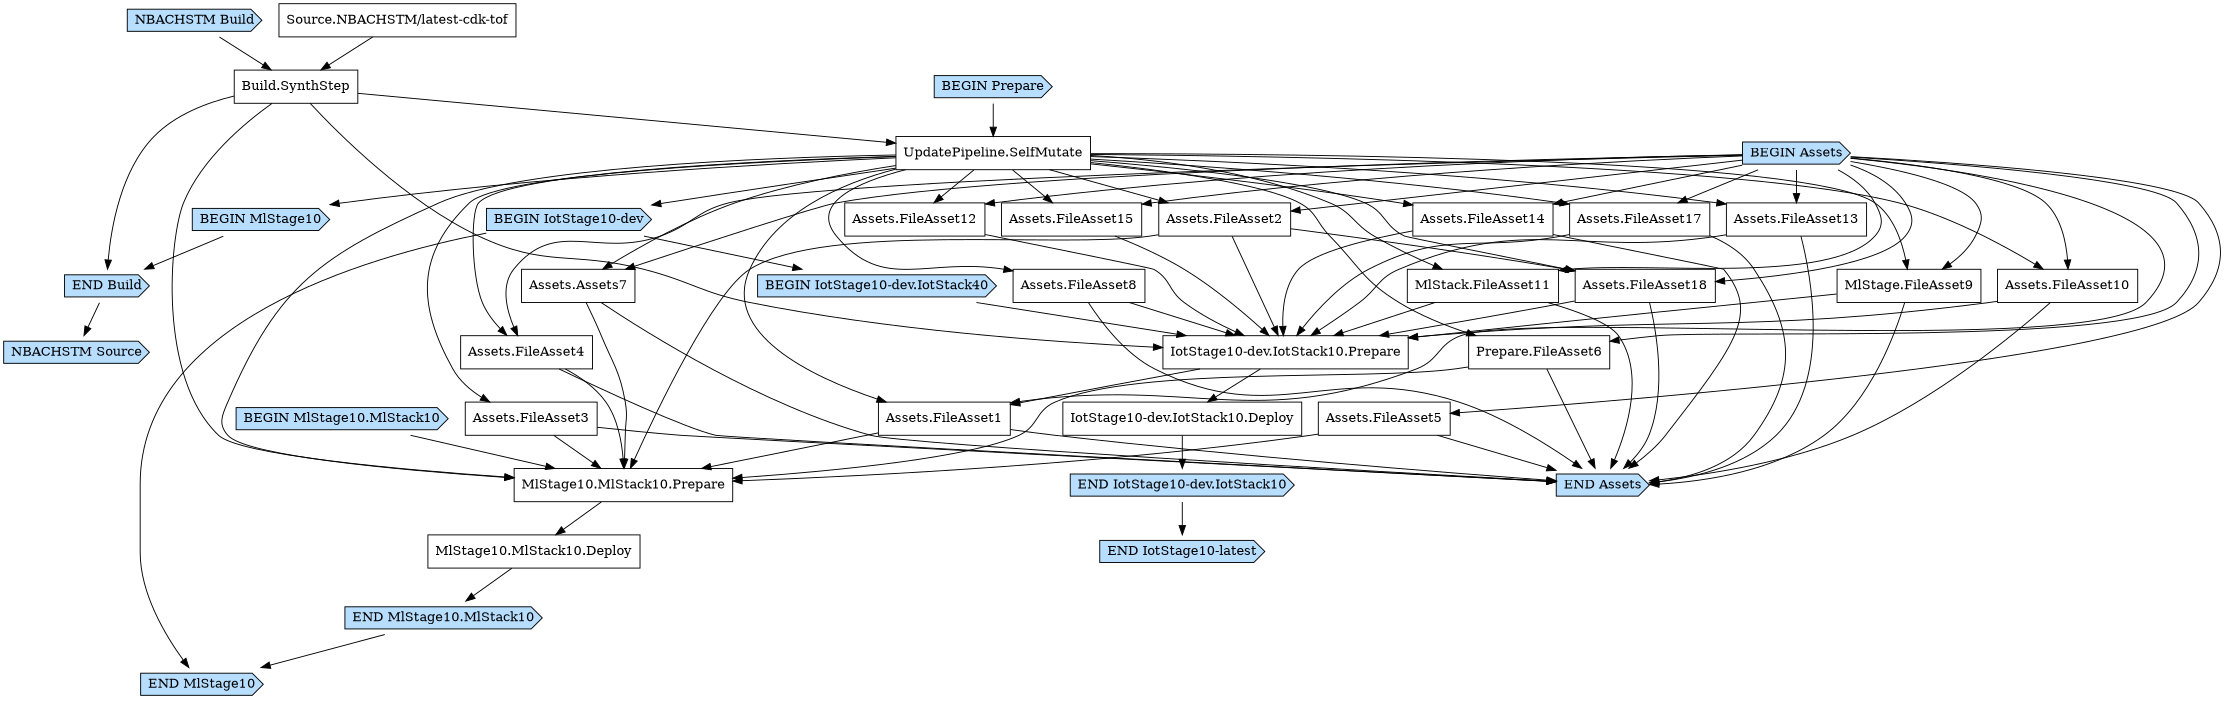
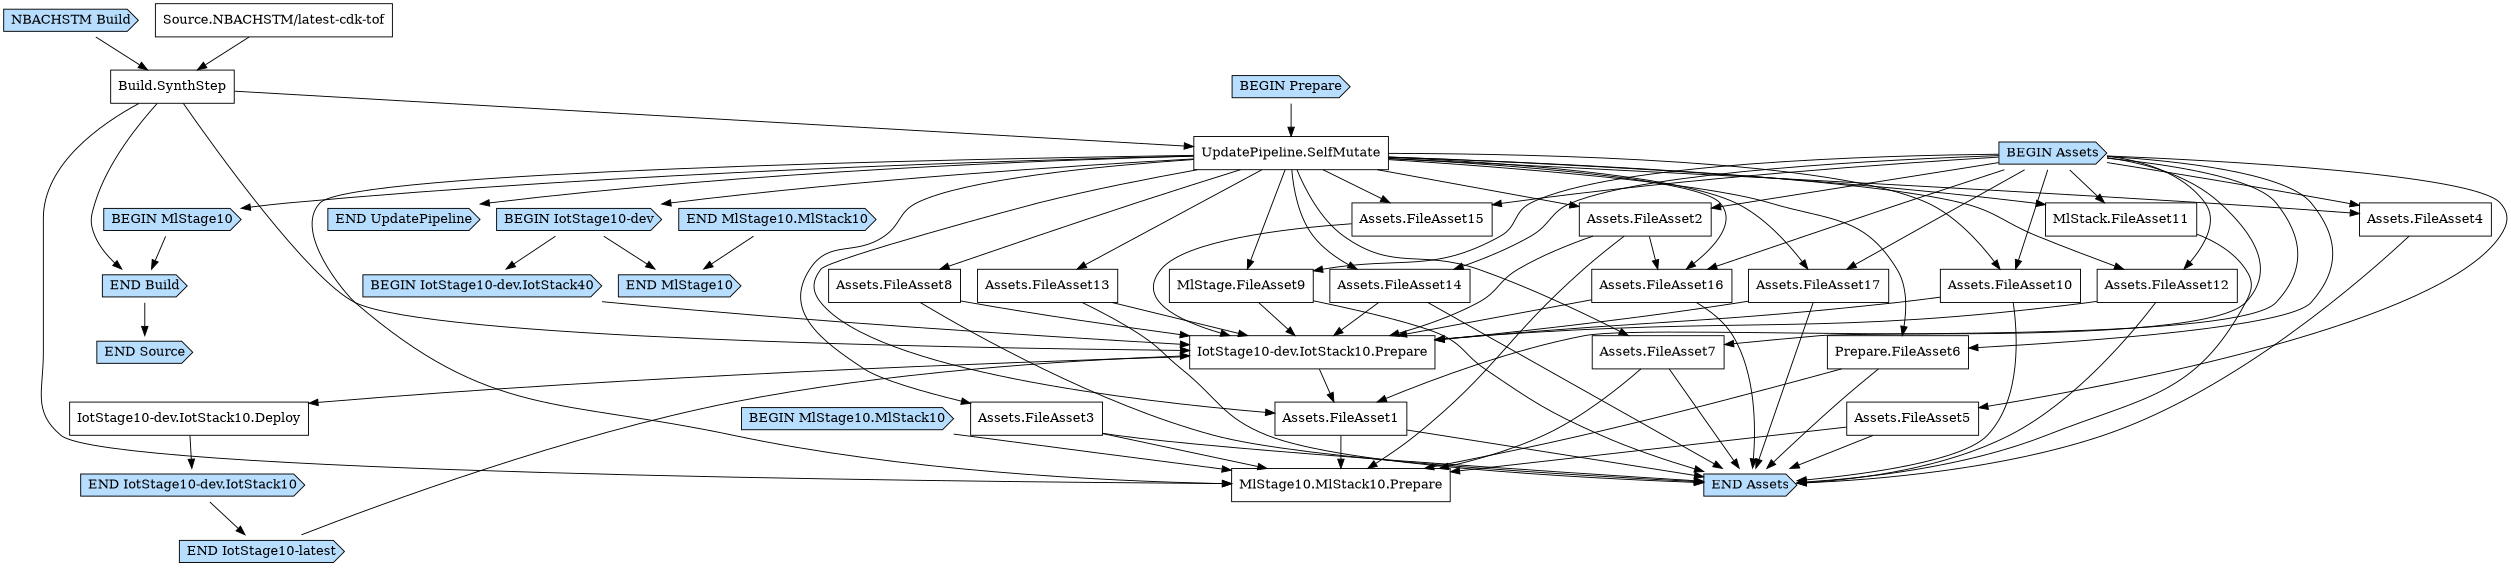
(1796, 176) -> none
none -> (404, 219)
(578, 286) -> (1658, 352)
(1645, 286) -> (1662, 286)
(1389, 318) -> (732, 402)
(77, 352) -> (145, 352)
(608, 405) -> none
none -> (2005, 438)
(534, 551) -> none
